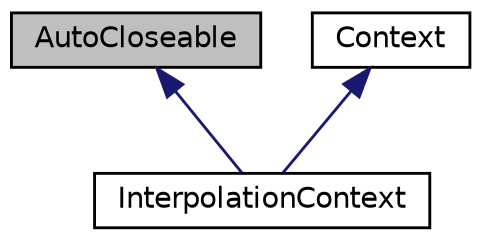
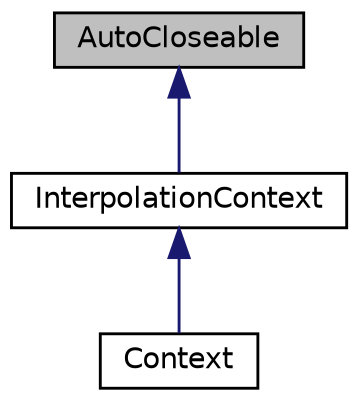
(317, 132) -> (179, 296)
